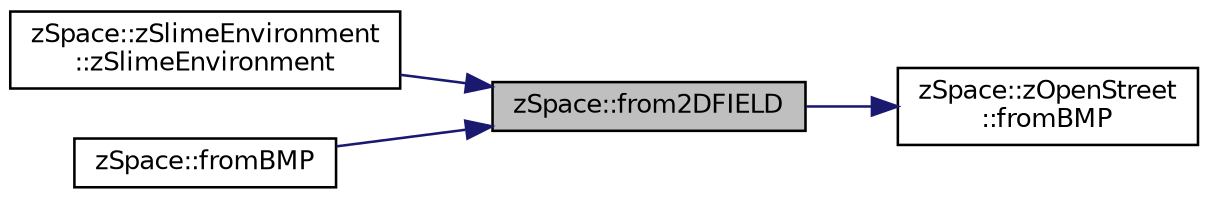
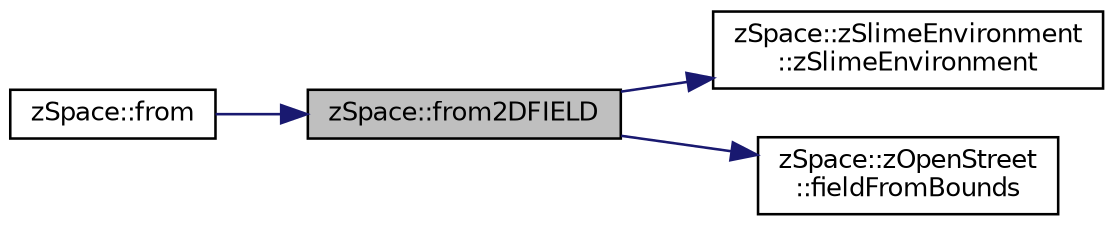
(433, 79) -> (654, 87)
(1048, 106) -> (908, 176)
(205, 163) -> (113, 114)
